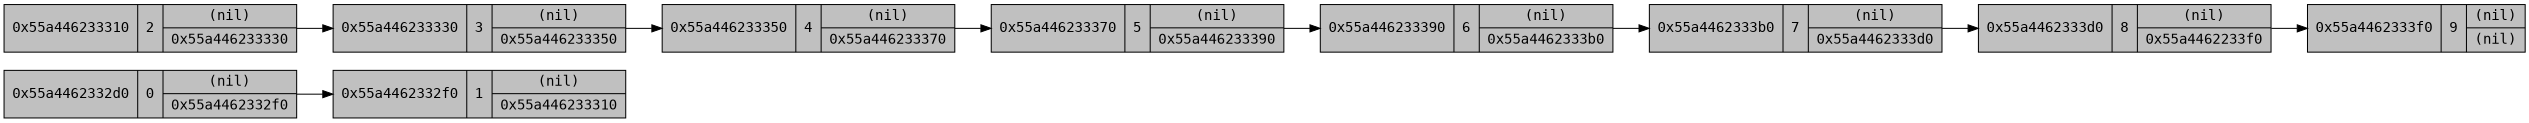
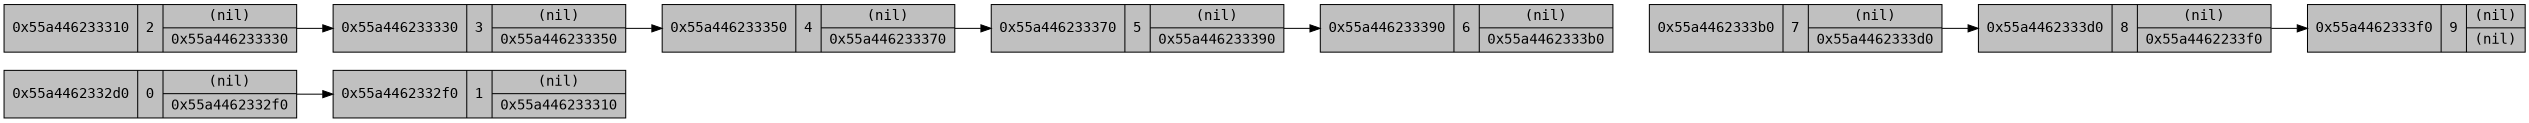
(1626, 28) -> none
